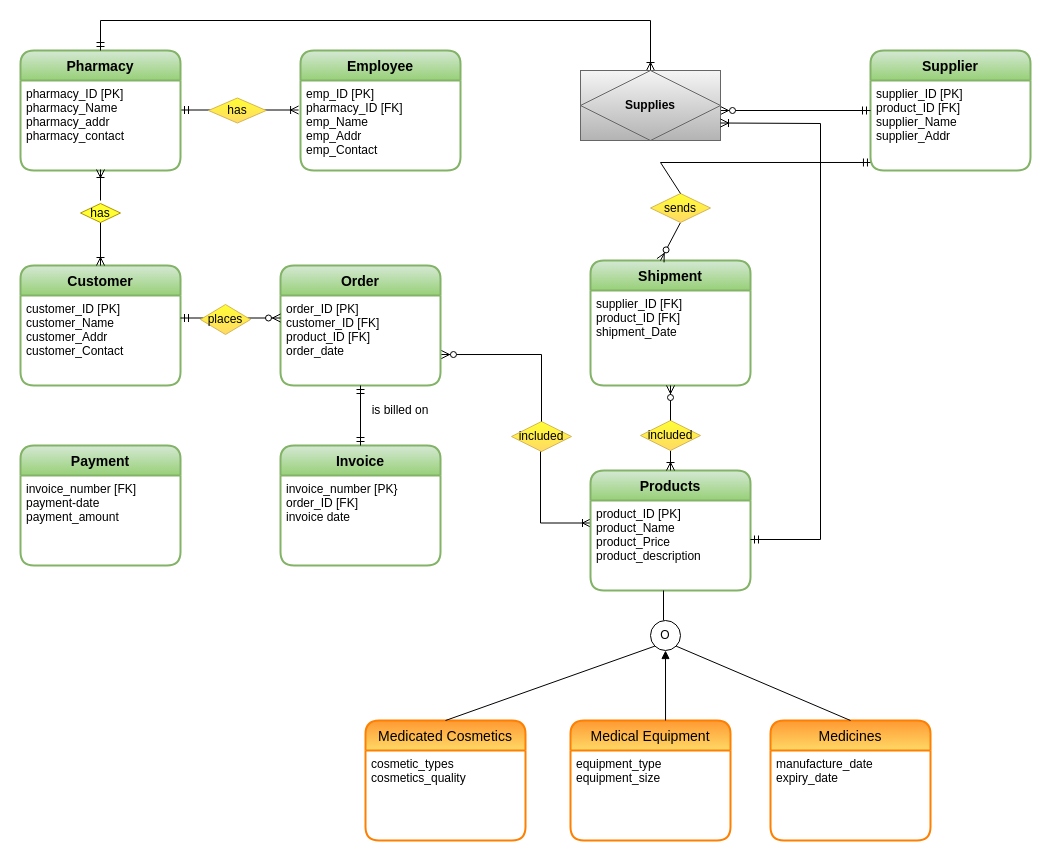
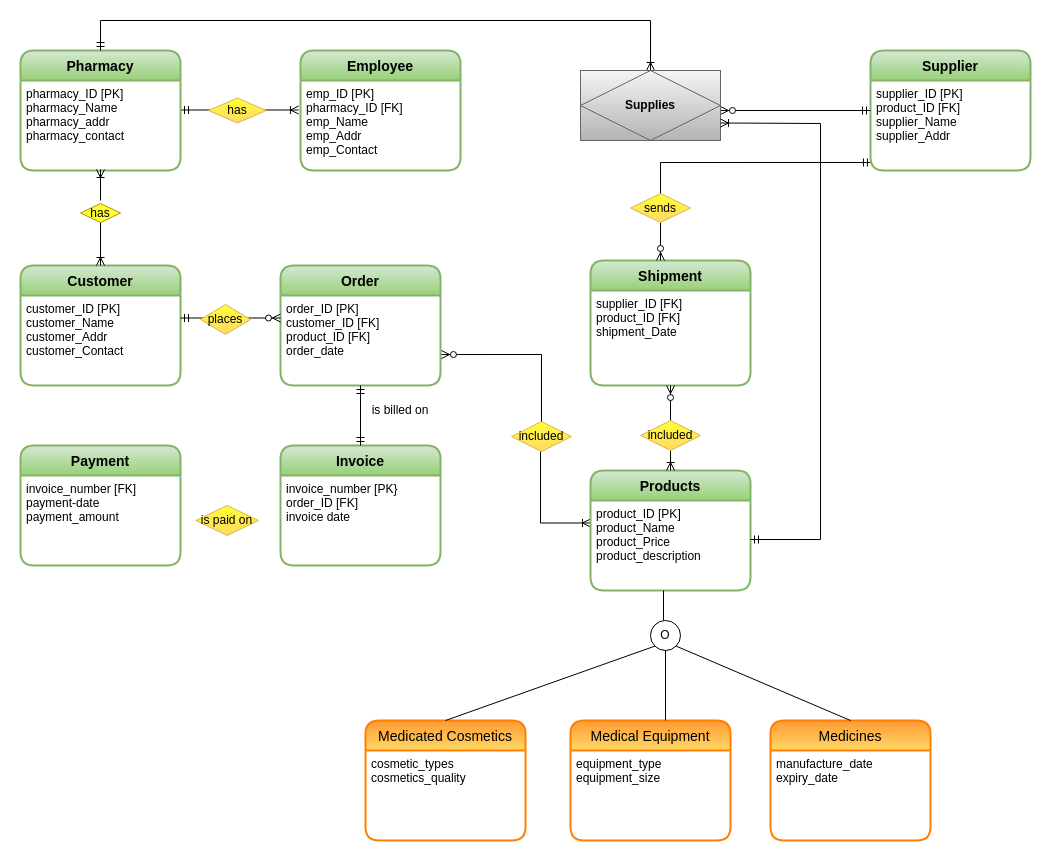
(681, 208) -> (661, 208)
none -> (227, 521)
(666, 660) -> (666, 657)
